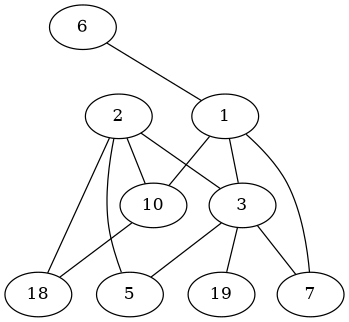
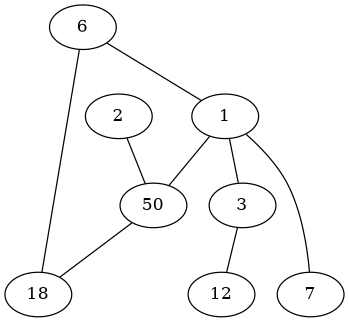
(179, 159) -> none
(79, 205) -> (61, 161)
(153, 205) -> (153, 205)
(277, 250) -> none
(130, 295) -> none
(222, 295) -> (222, 295)
